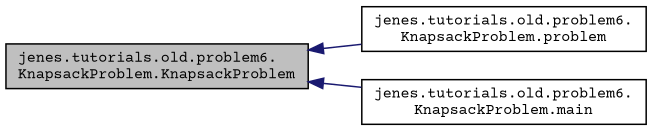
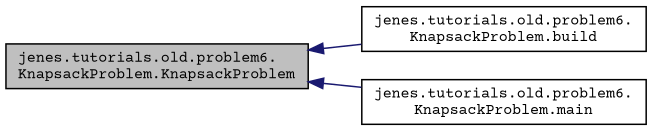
(504, 29) -> (504, 29)
